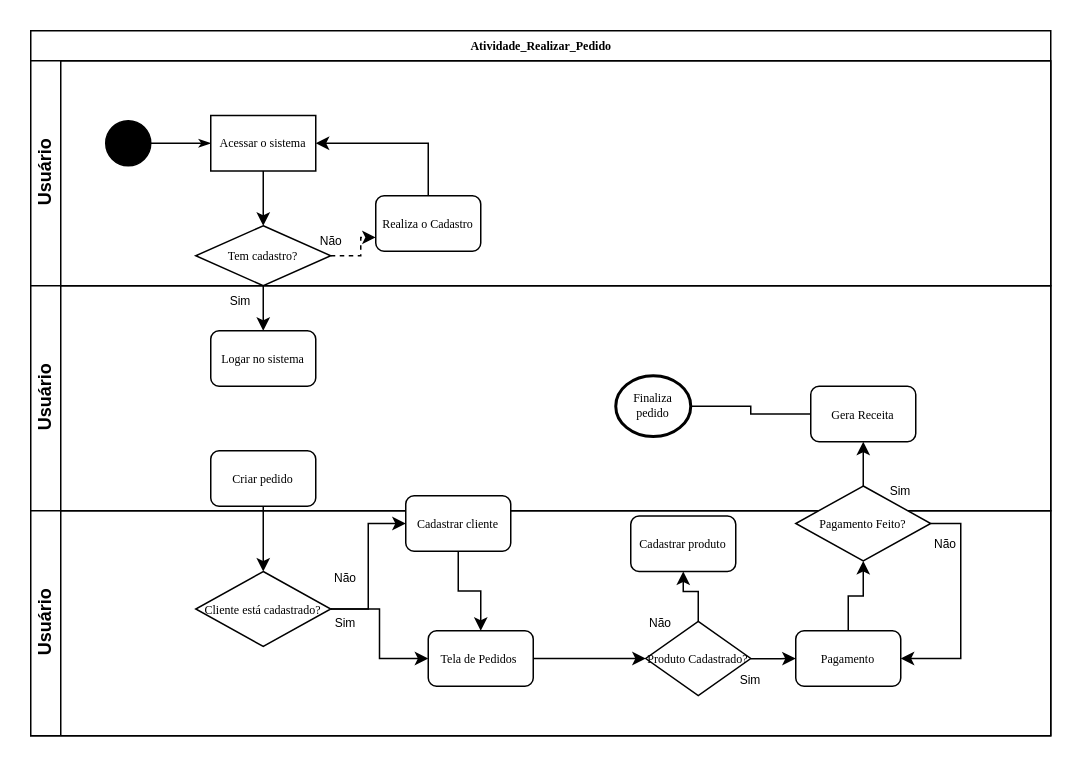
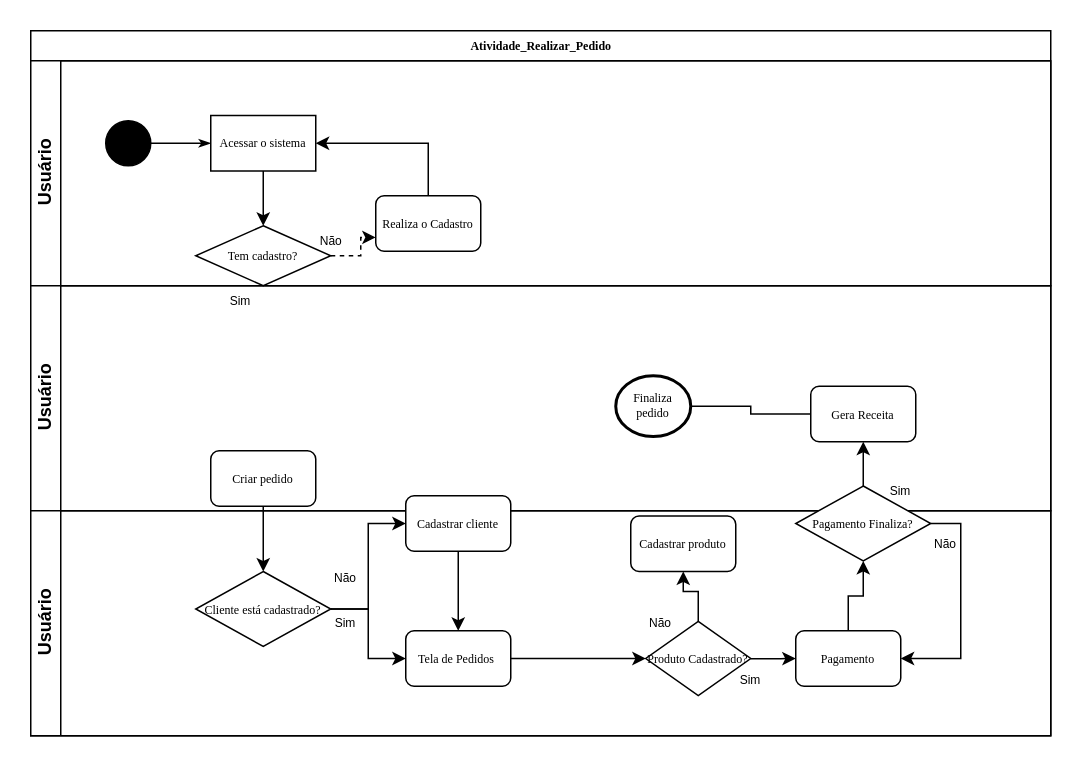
(263, 313) -> none
(263, 359) -> none
(863, 524) -> (863, 524)
(481, 659) -> (458, 659)
